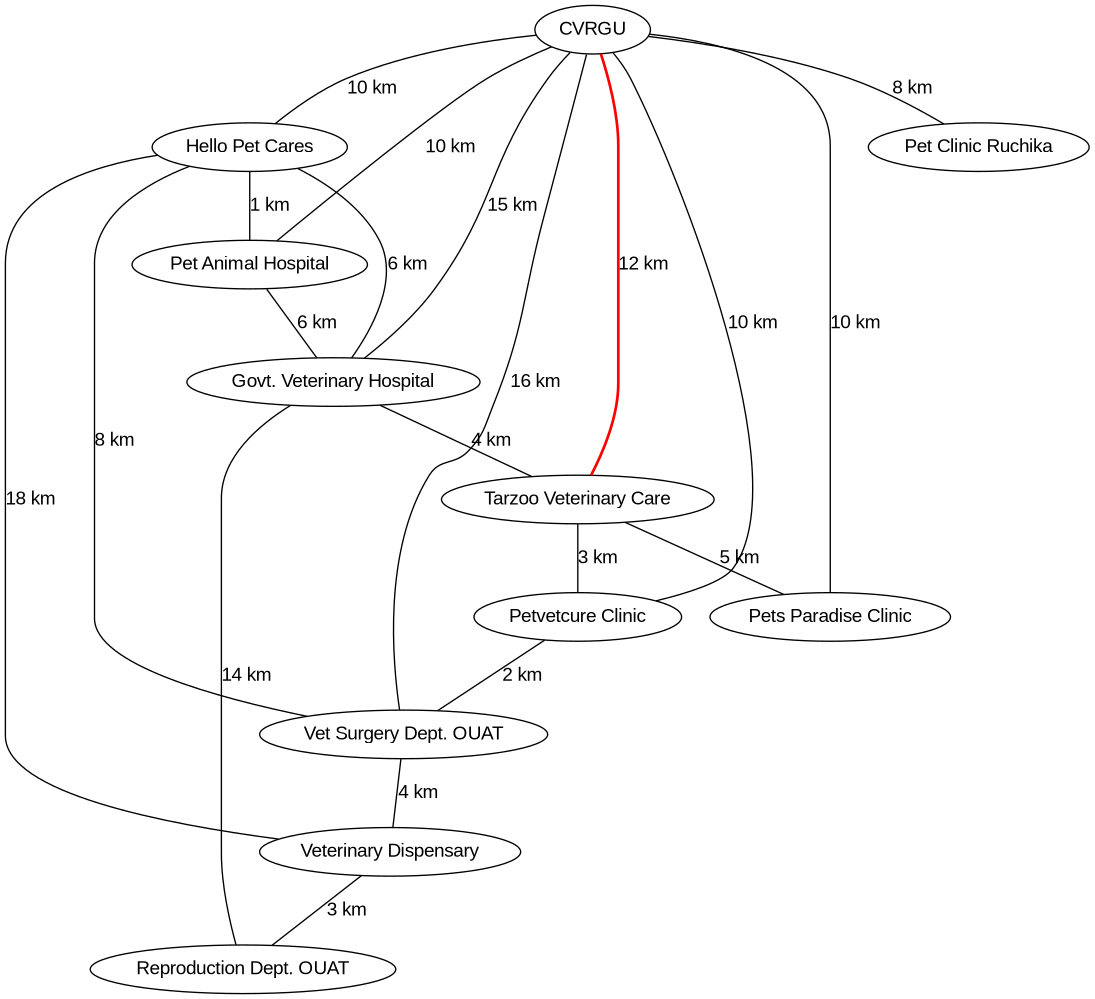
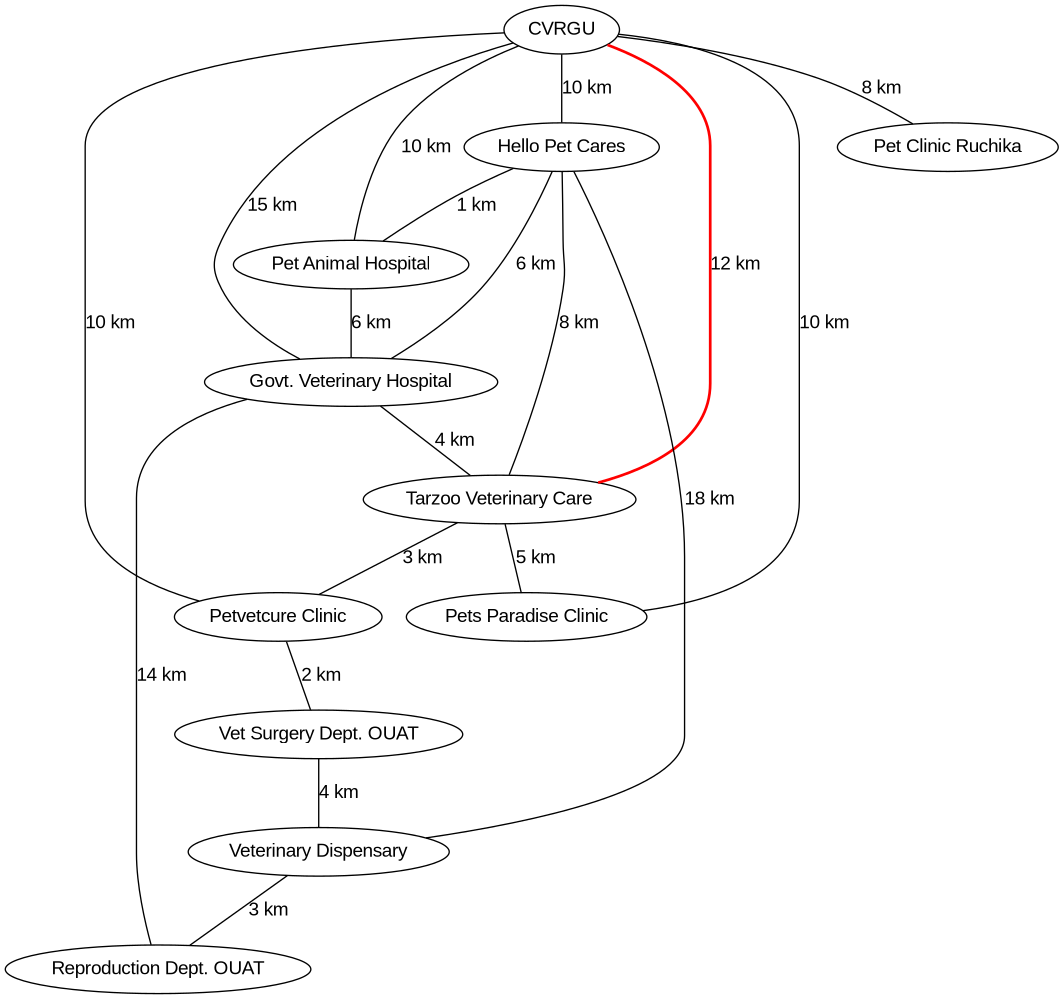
(497, 395) -> none
(94, 491) -> (556, 326)
